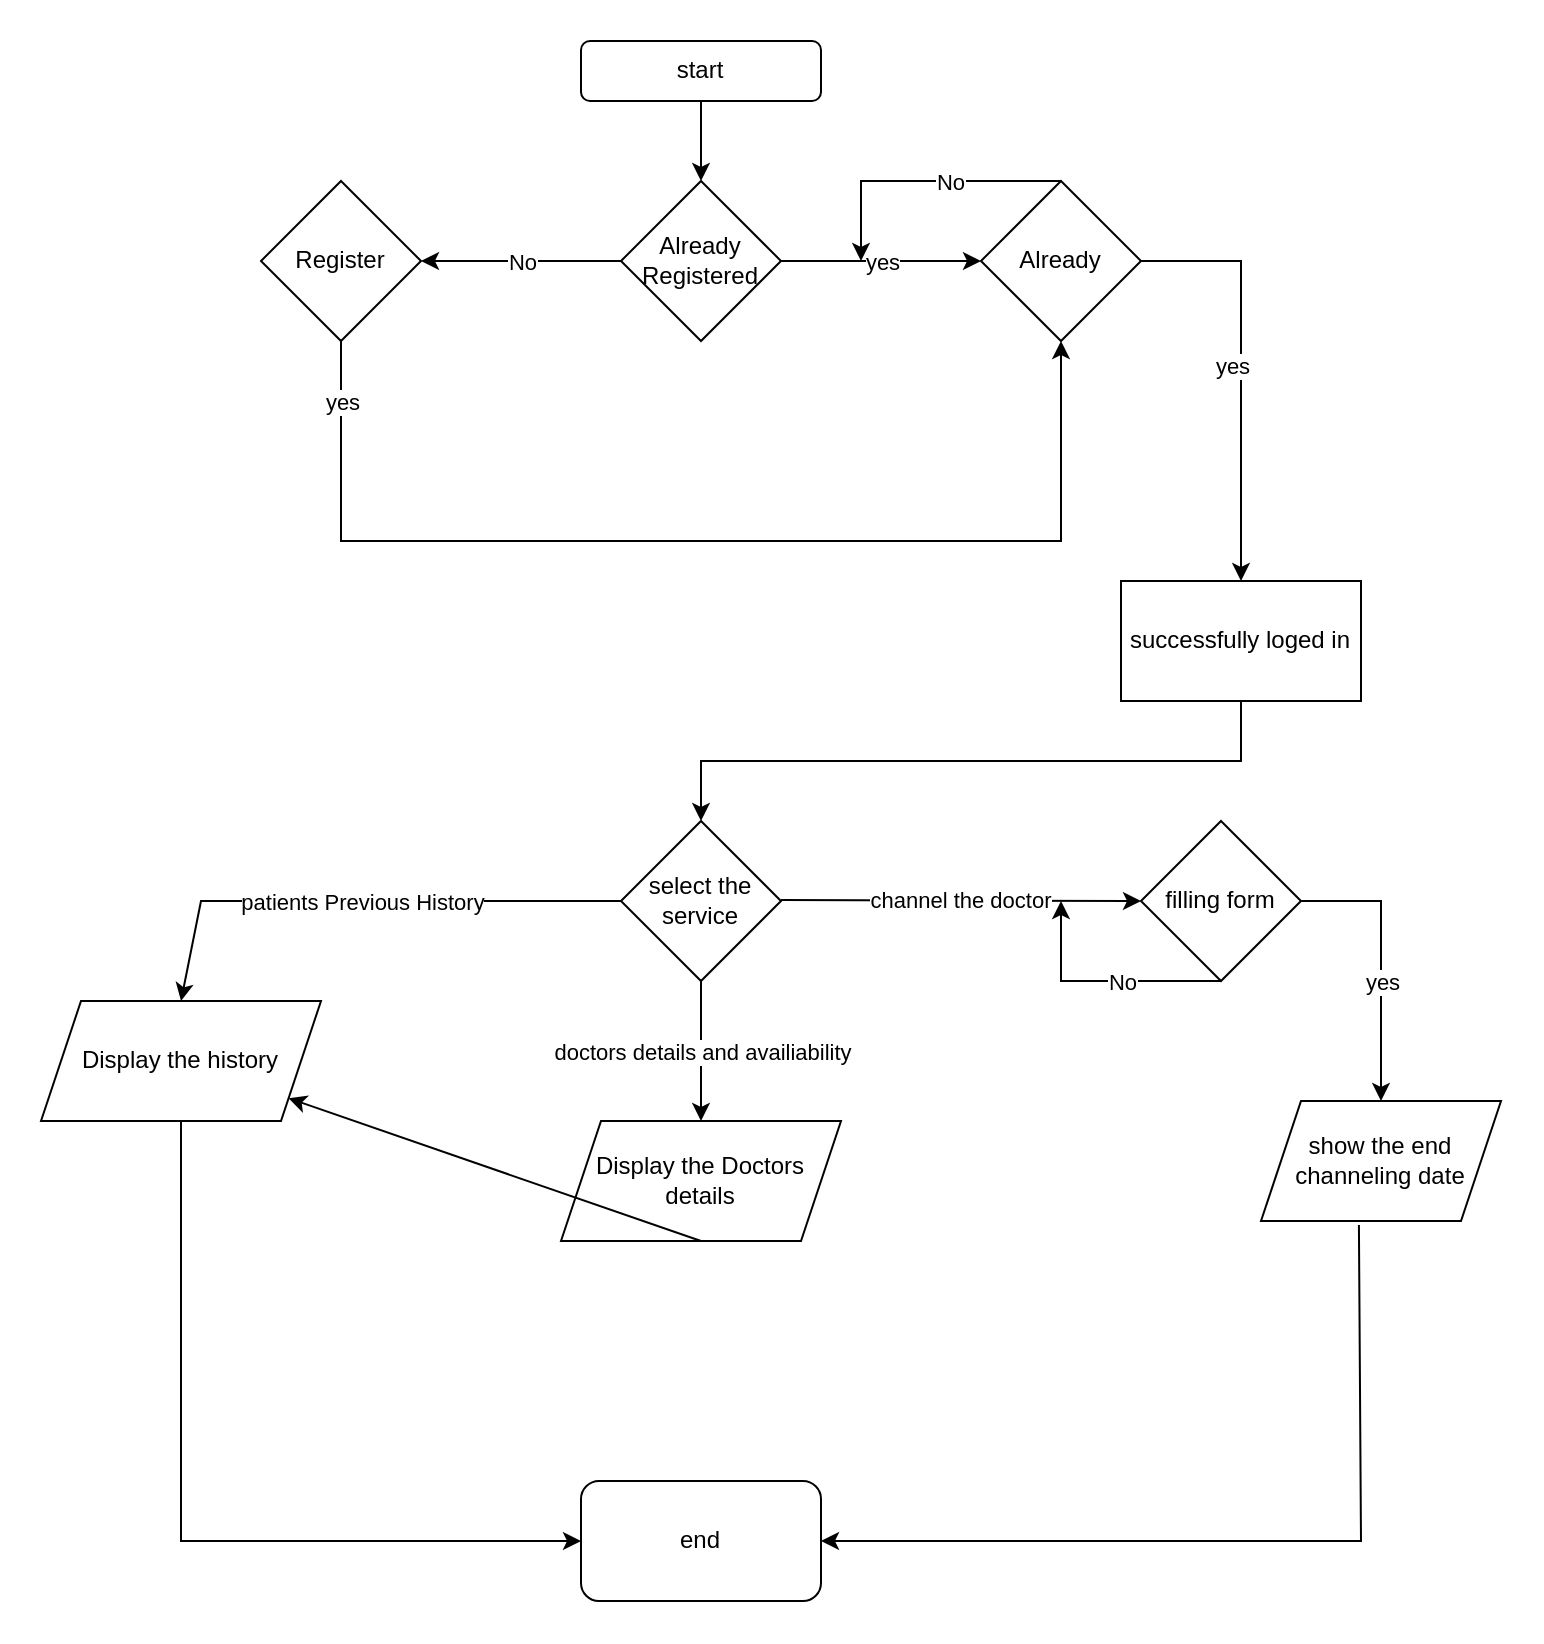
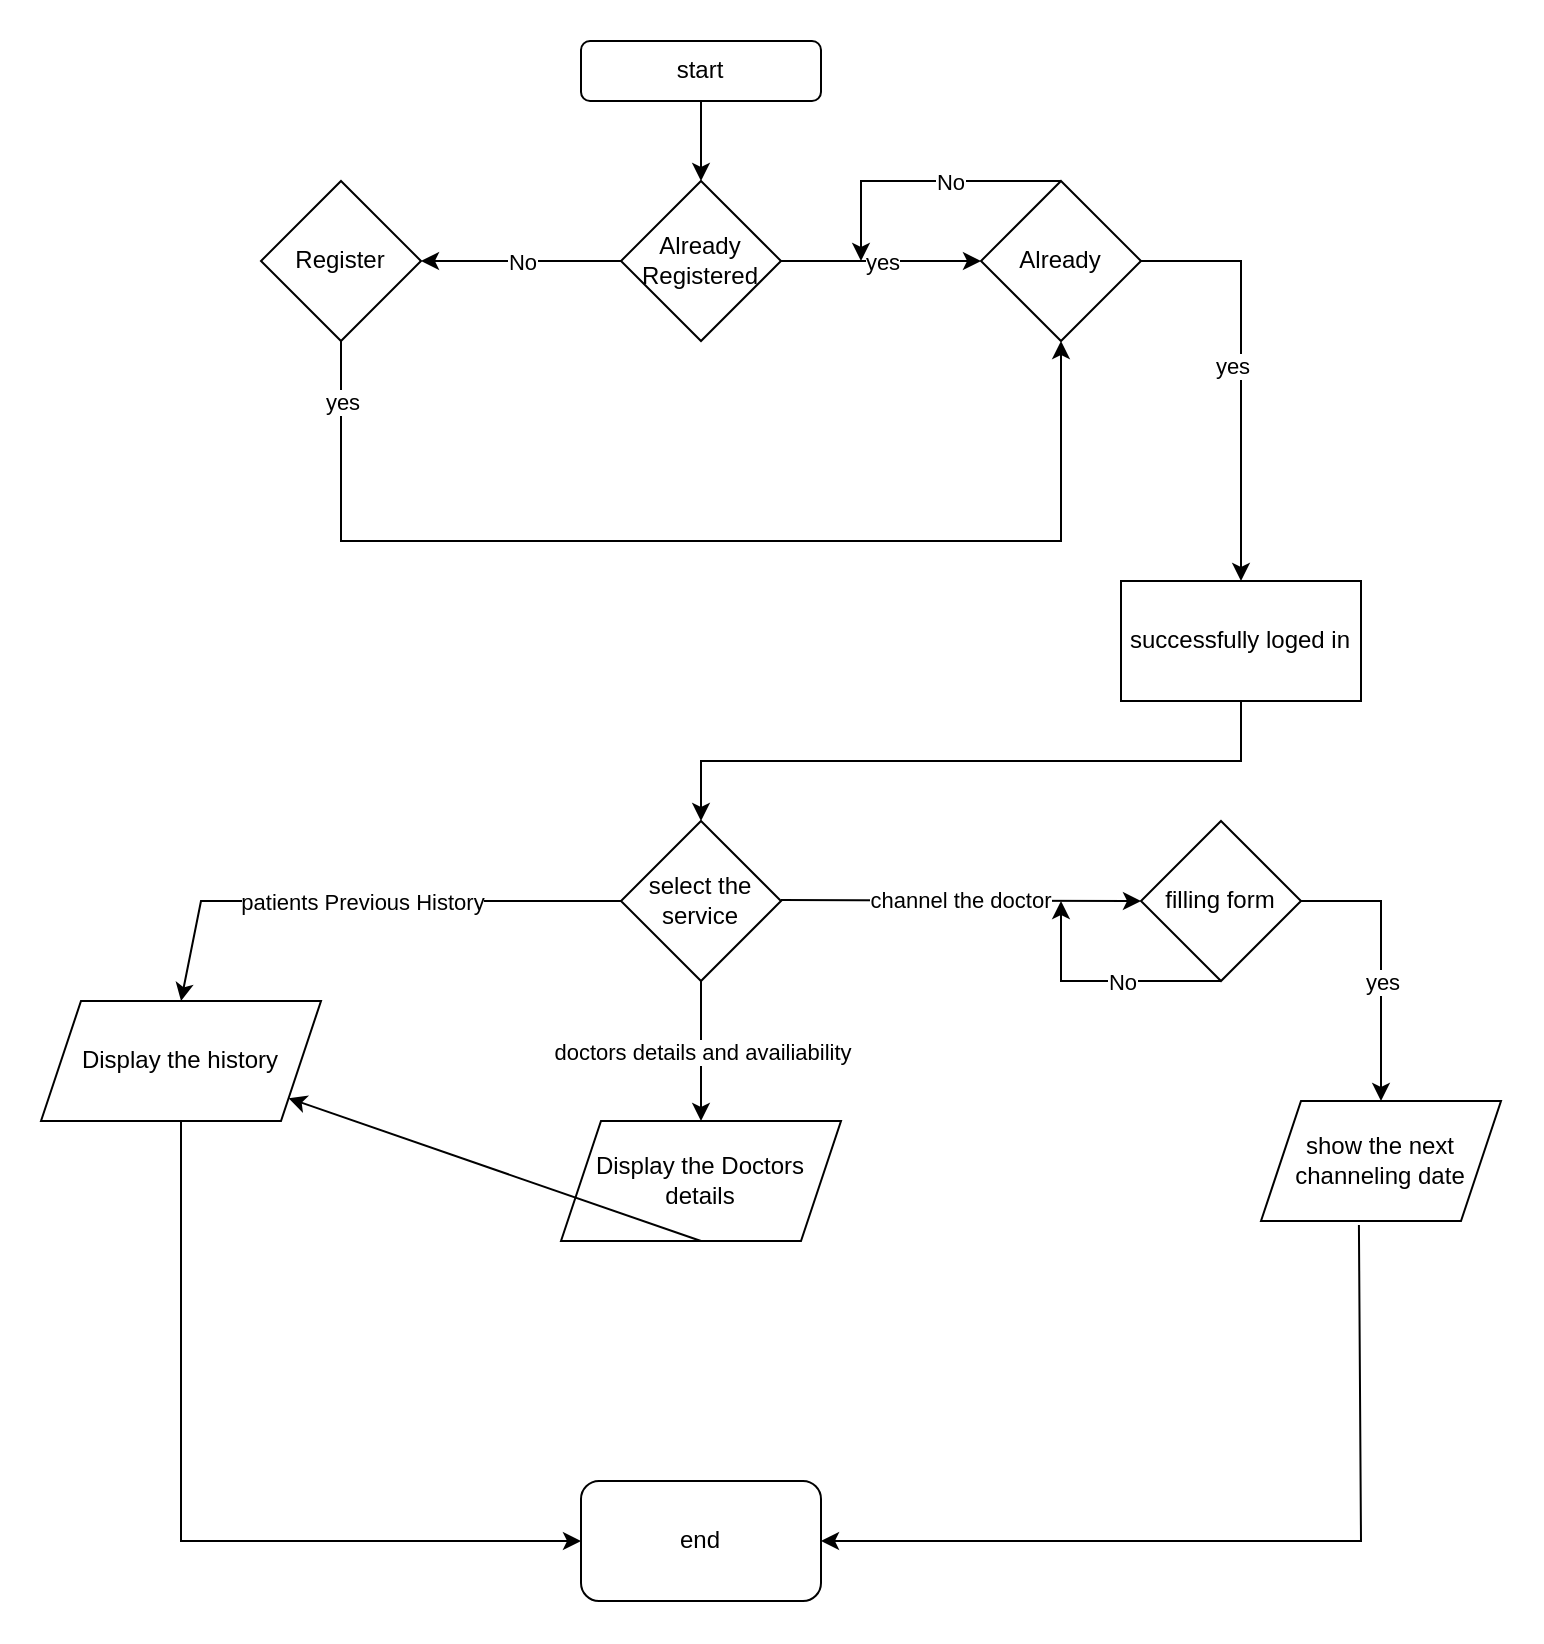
(1381, 1161) -> (1381, 1161)
